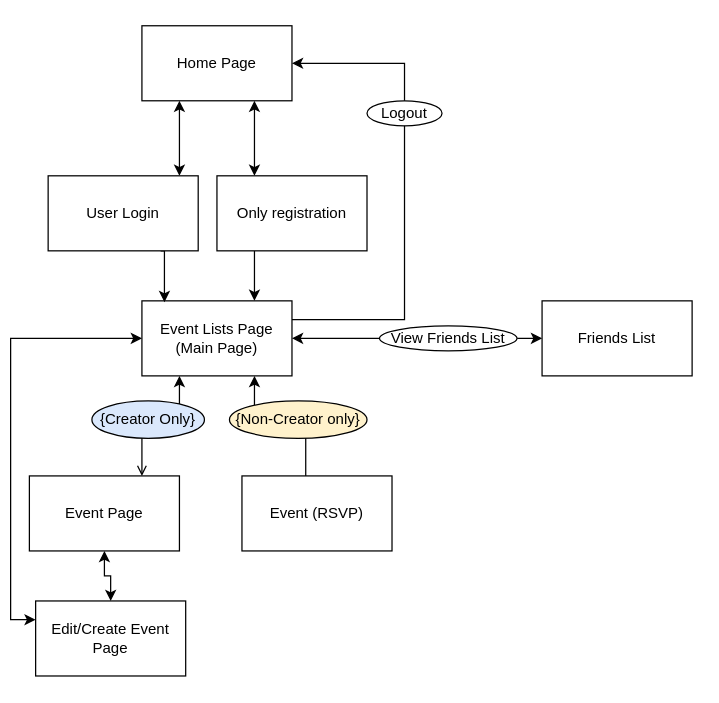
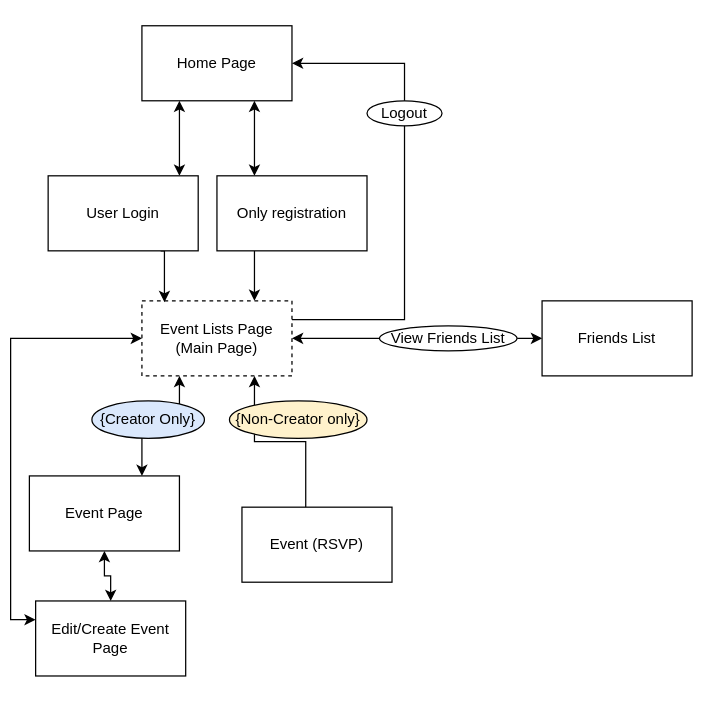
(217, 338) -> (217, 338)
(142, 467) -> (142, 466)
(317, 513) -> (317, 544)
